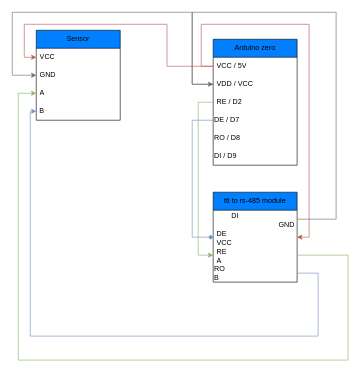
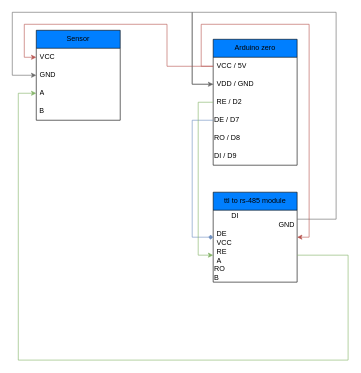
(233, 84) -> (233, 84)
(317, 273) -> none
